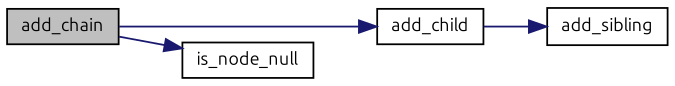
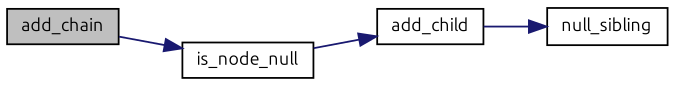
(239, 27) -> (336, 44)
(607, 27) -> (607, 27)
